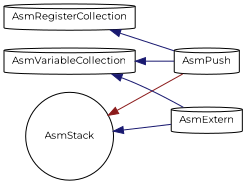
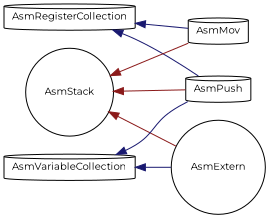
none -> (218, 31)
(207, 120) -> (218, 167)
(147, 127) -> (144, 130)
